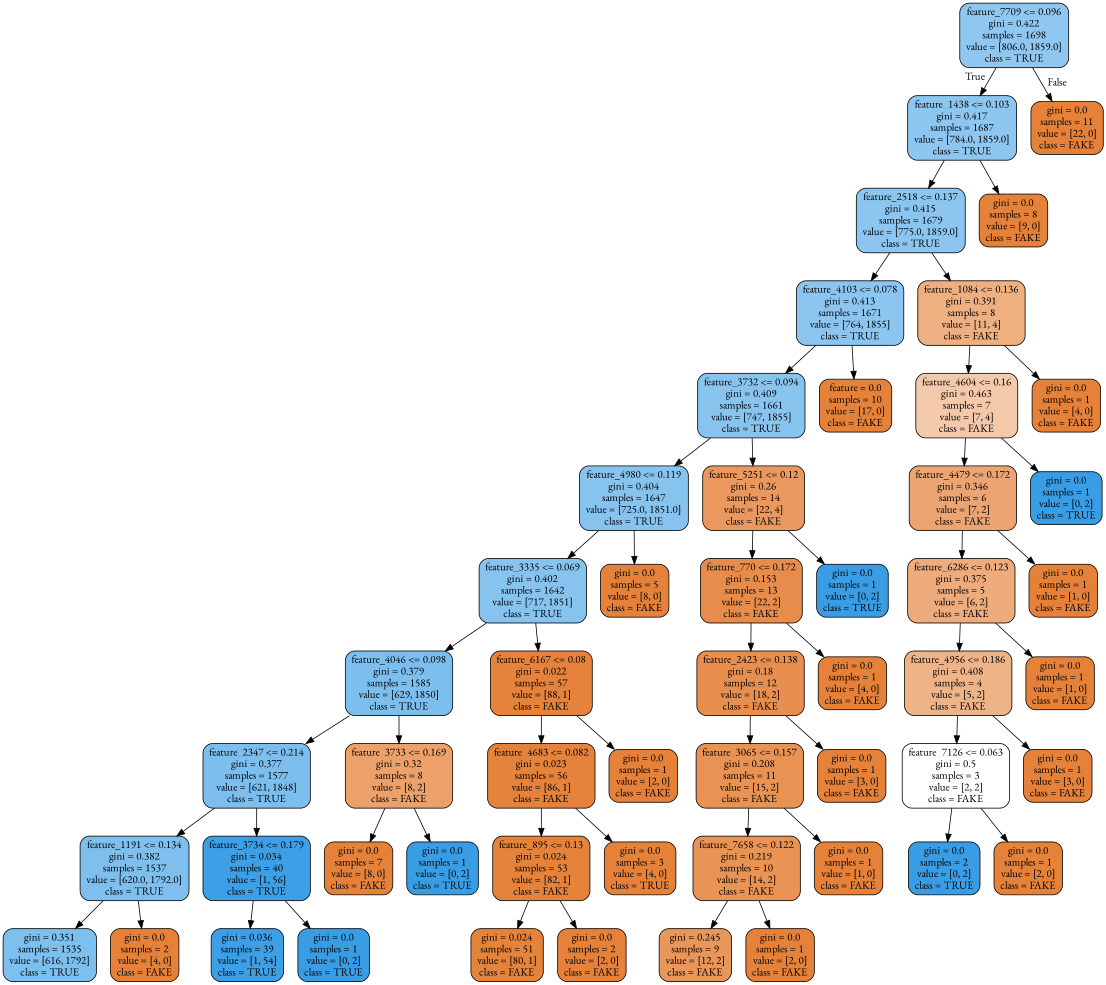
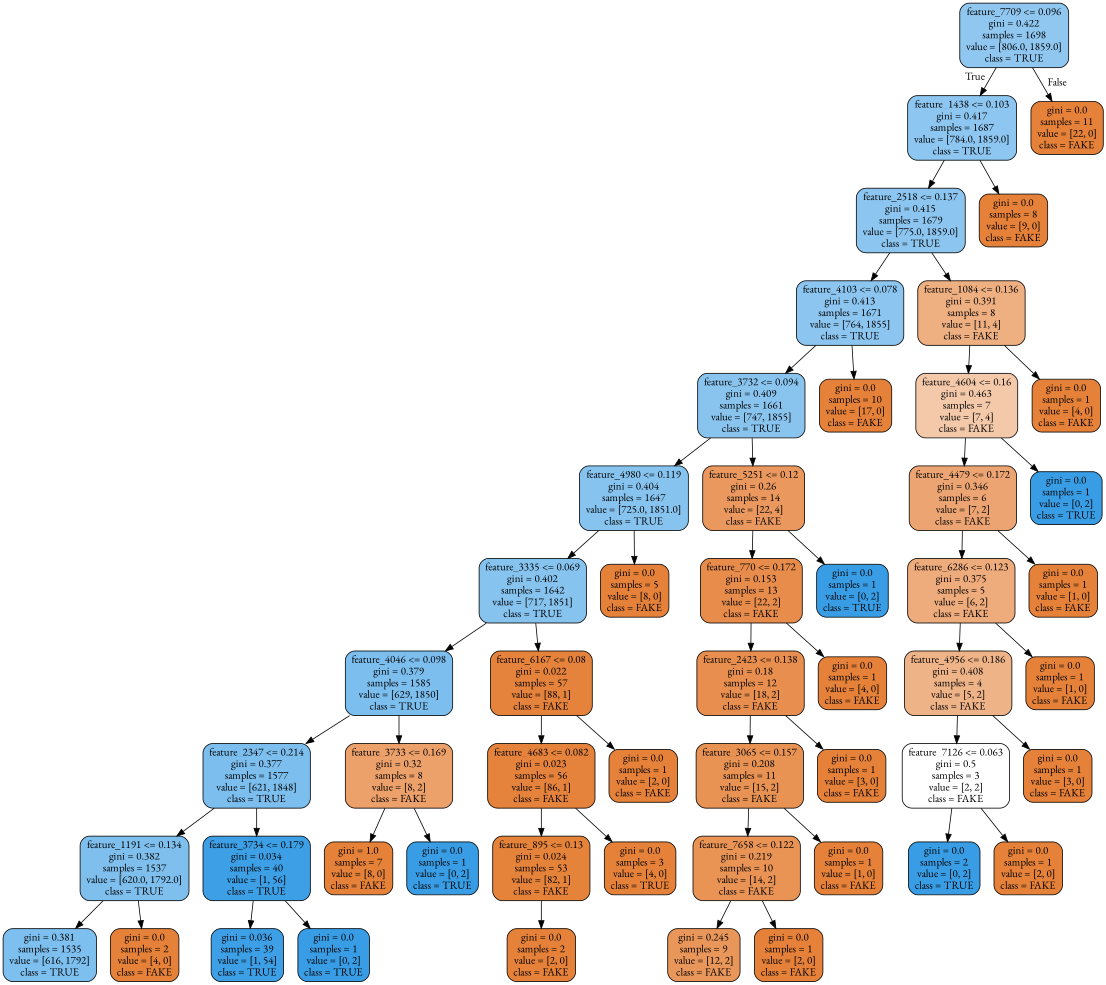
(856, 406) -> (856, 406)
(359, 868) -> (359, 868)
(50, 955) -> (50, 955)
(507, 955) -> none
